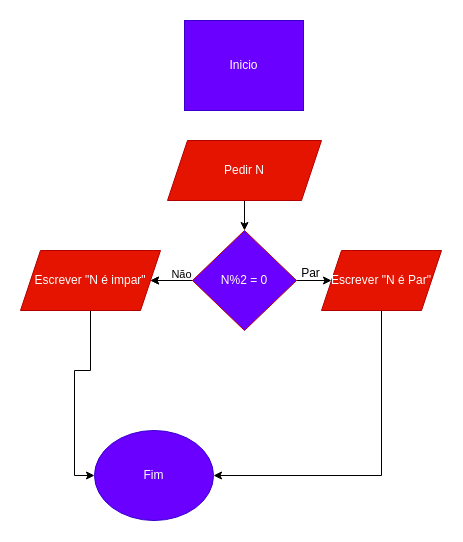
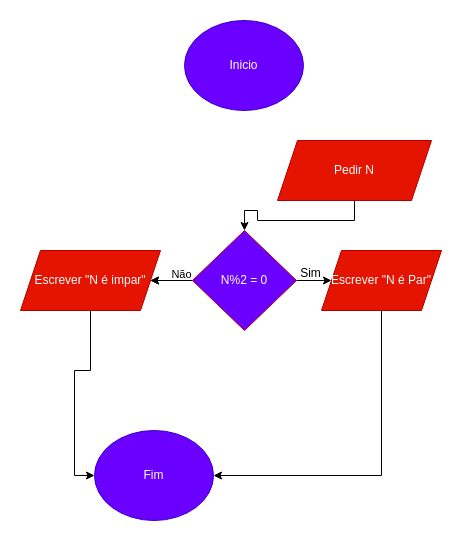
(244, 66) -> (244, 66)
(245, 171) -> (355, 171)
(311, 274) -> (311, 274)
